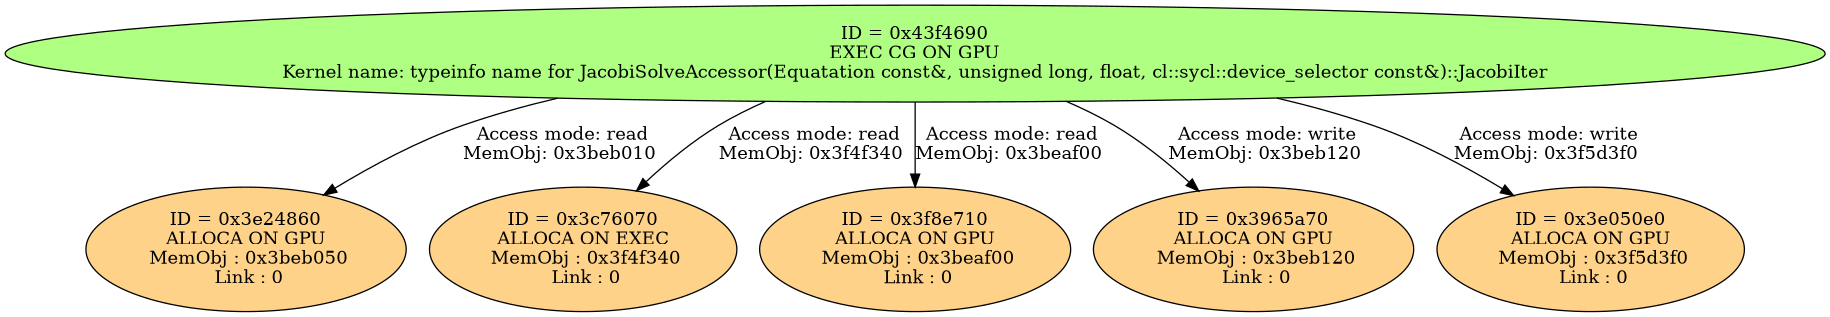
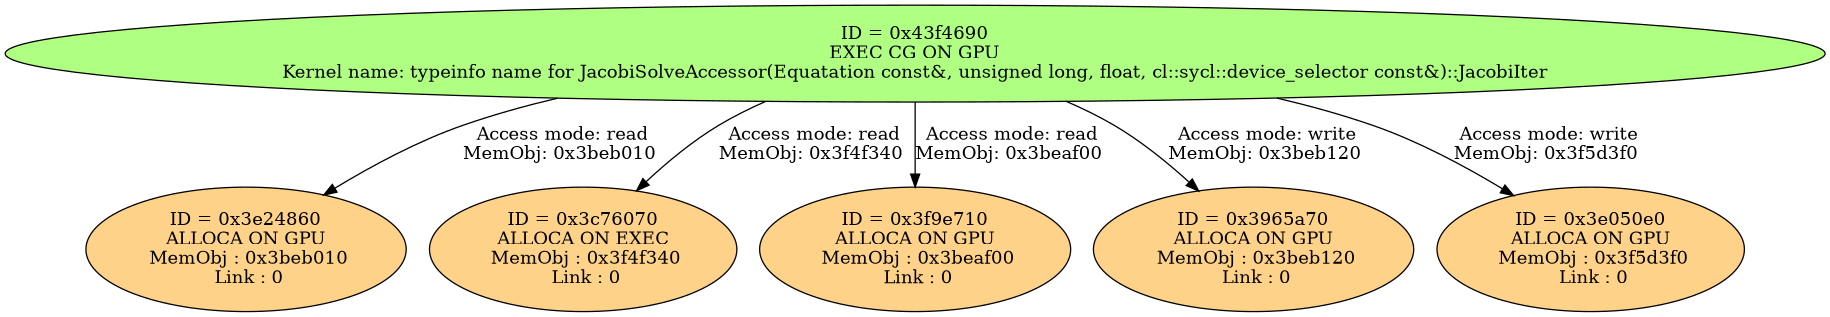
(246, 249) -> (246, 249)
(915, 249) -> (915, 249)
